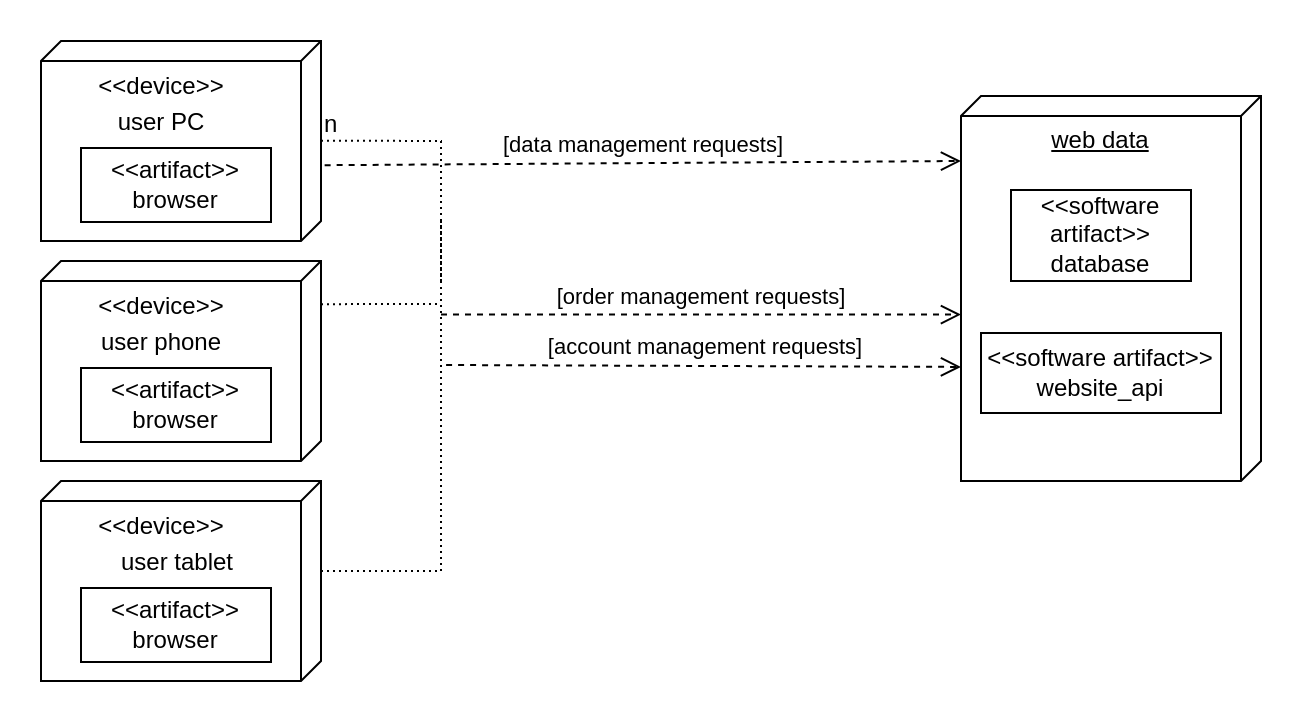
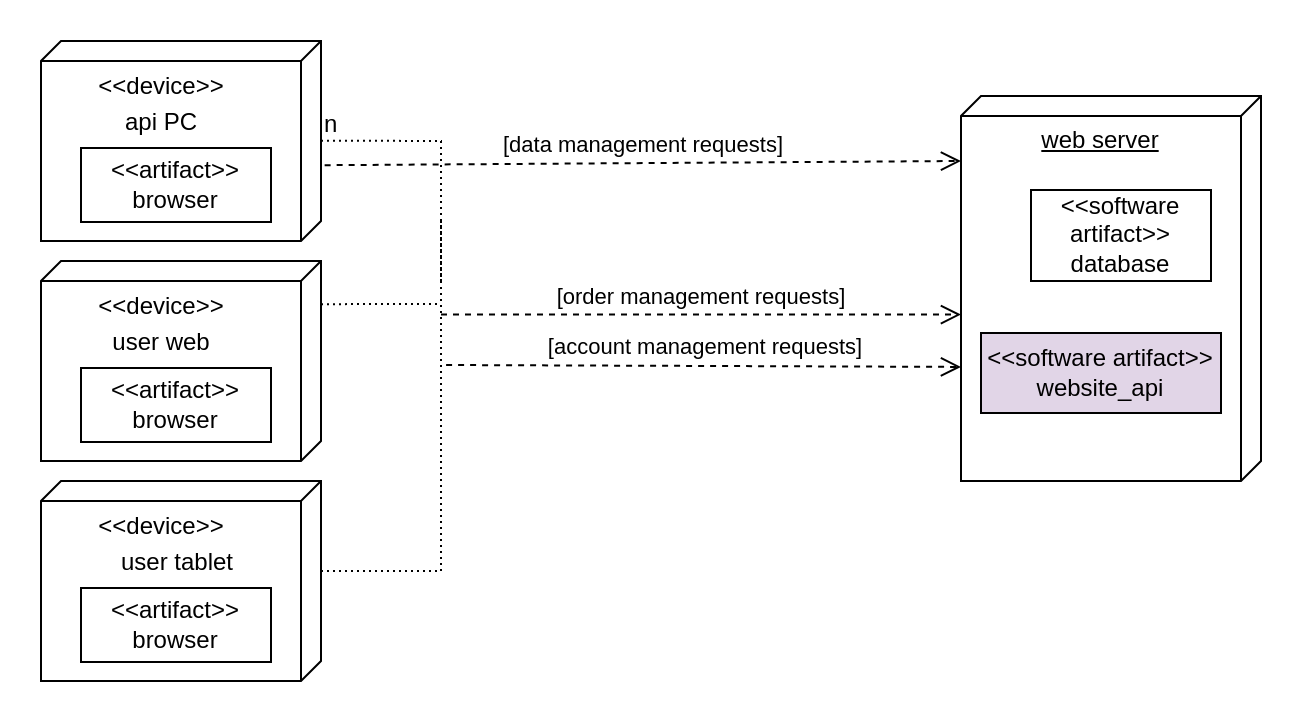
(162, 123) -> (162, 123)
(1101, 141) -> (1101, 141)
(1101, 236) -> (1121, 236)
(162, 343) -> (162, 343)
(1101, 373) -> (1101, 373)
